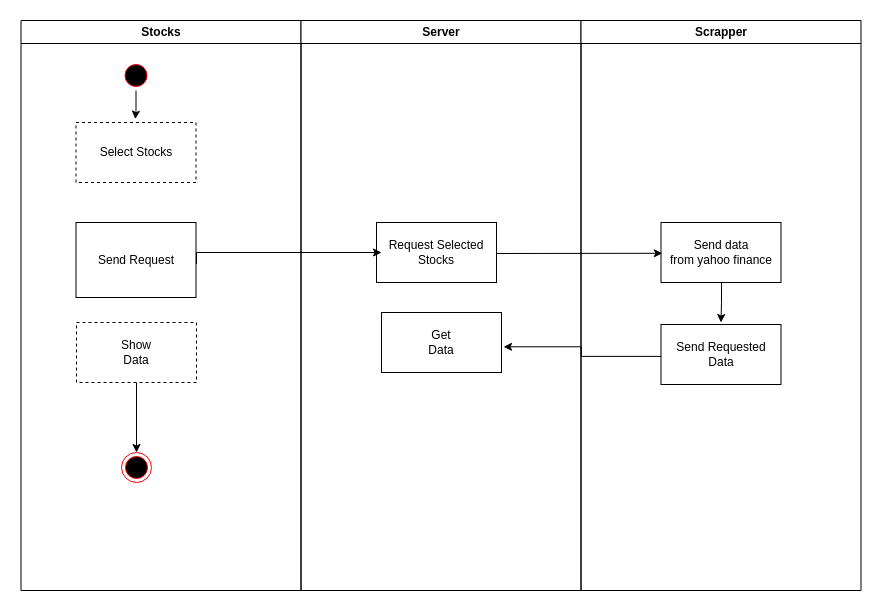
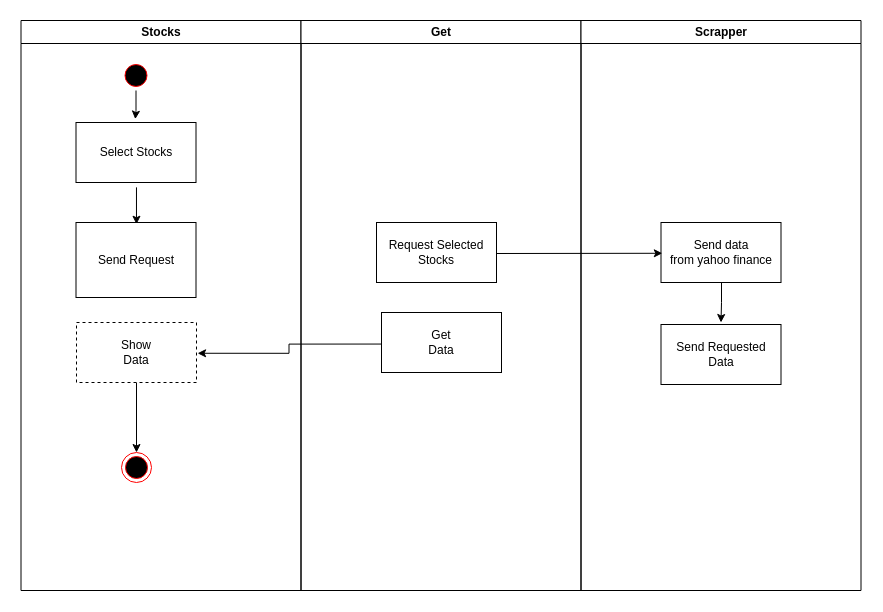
(442, 33) -> (442, 33)
(136, 153) -> (136, 153)
none -> (136, 203)
(285, 253) -> none
none -> (289, 345)
(623, 356) -> none
